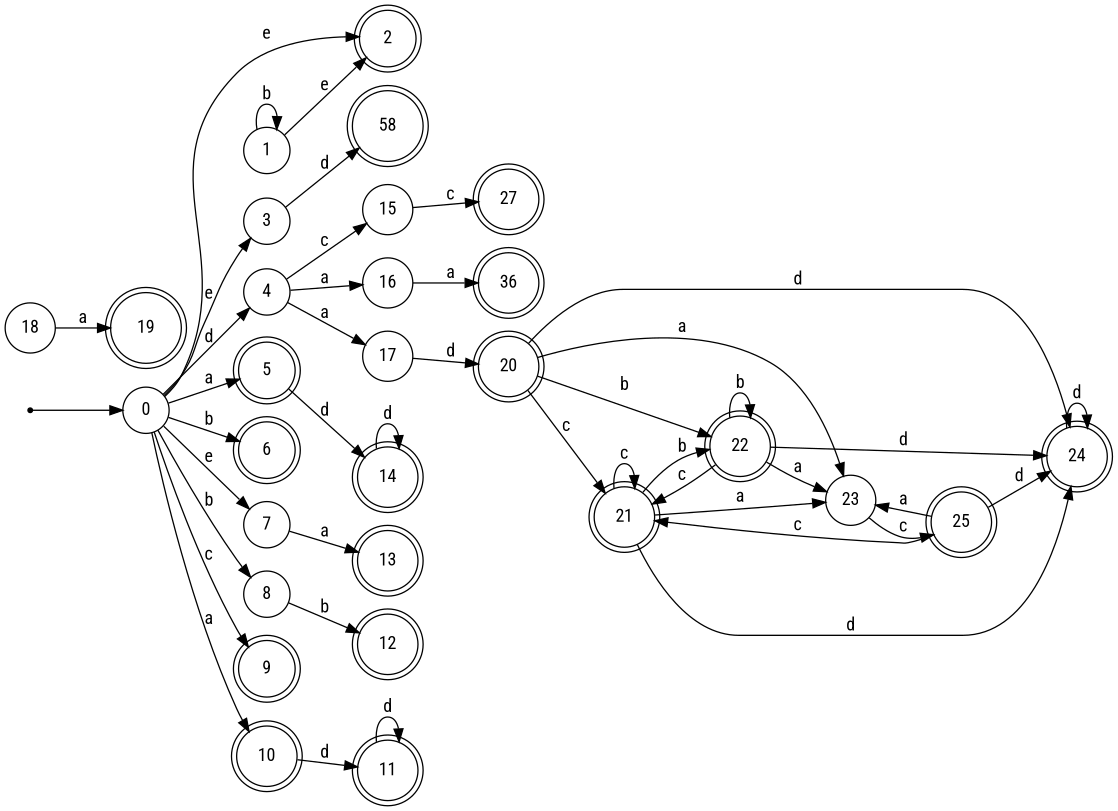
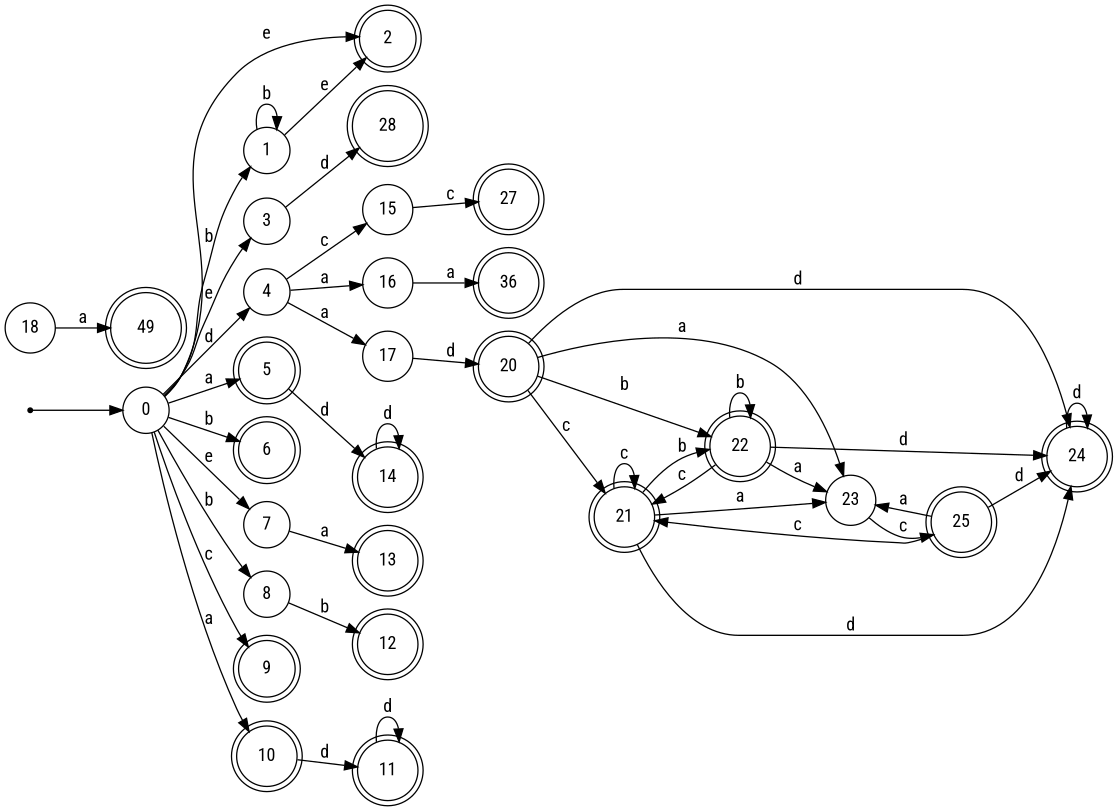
(388, 126) -> (388, 126)
none -> (210, 259)
(146, 328) -> (146, 328)
